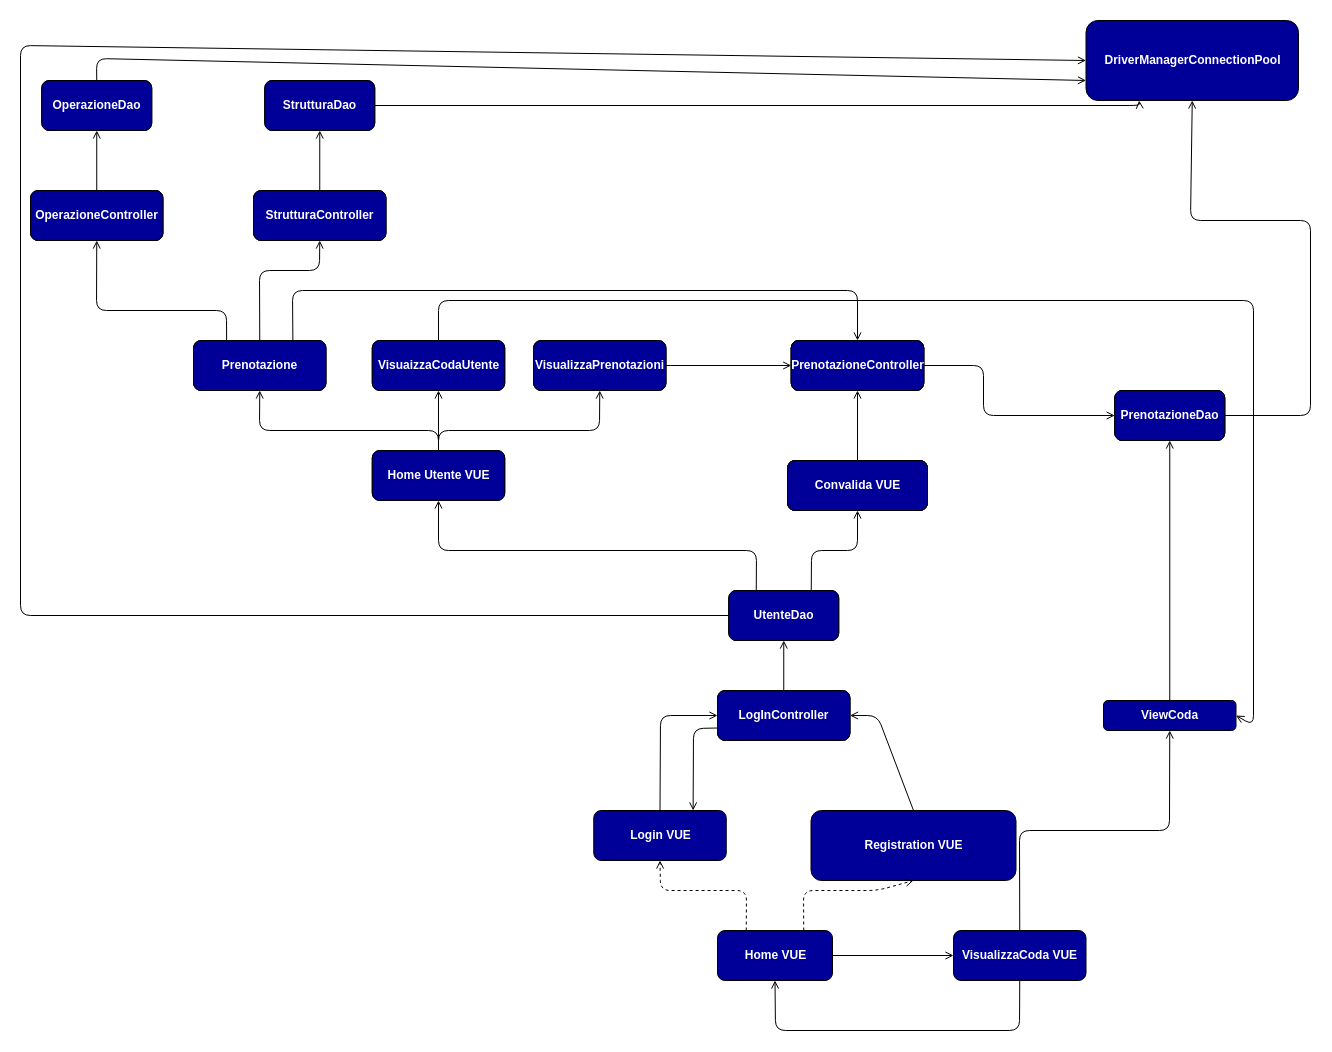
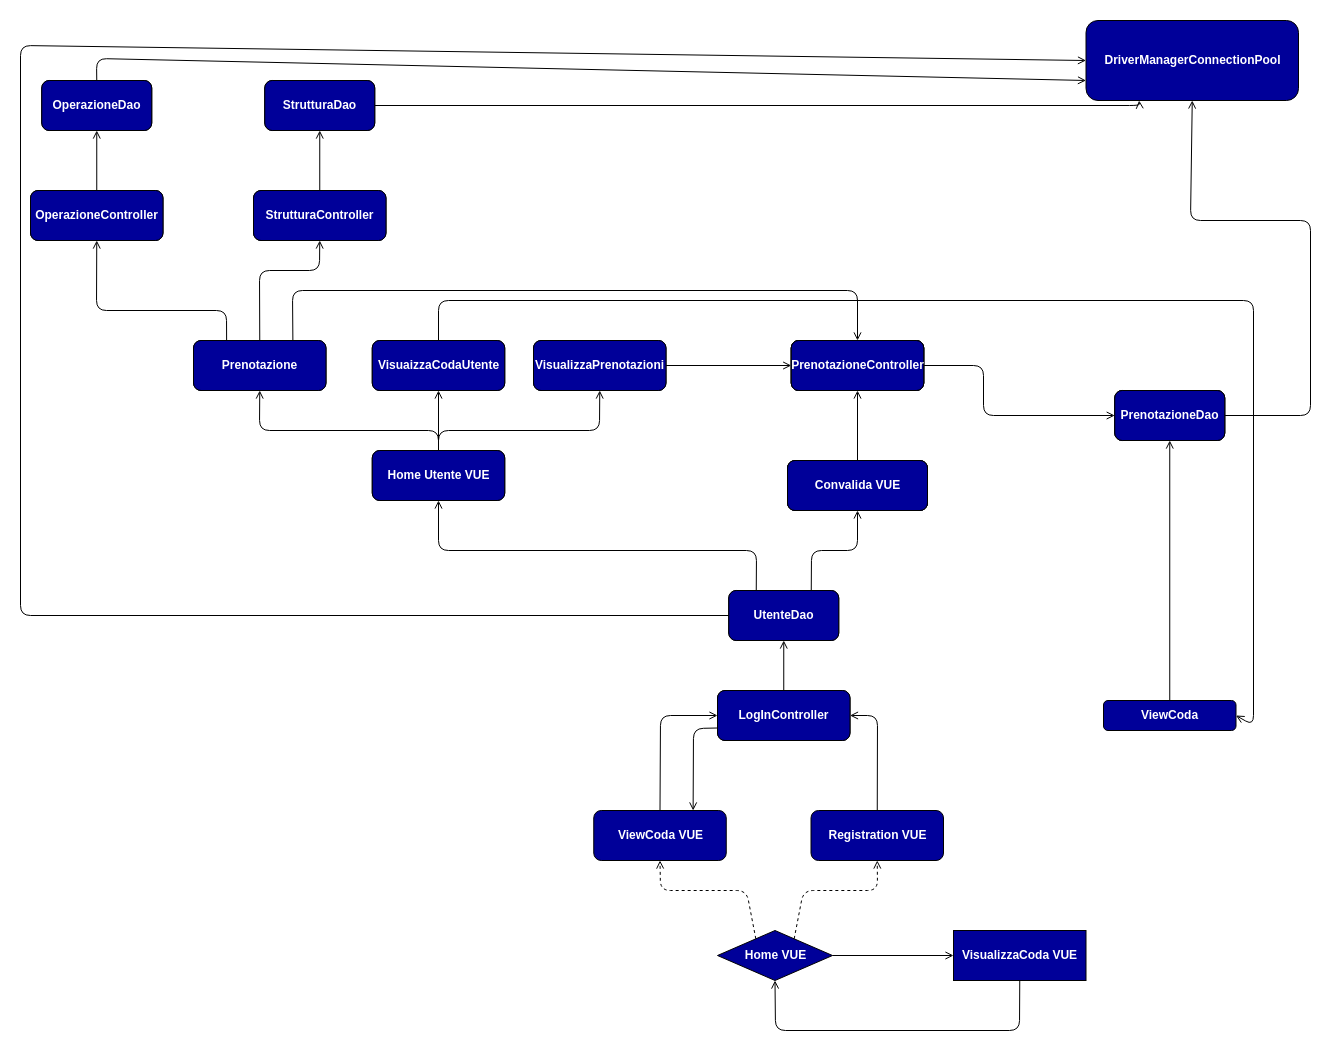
(1093, 831) -> none
(661, 836) -> (661, 836)
(914, 846) -> (877, 836)
(775, 956) -> (775, 956)
(1020, 956) -> (1020, 956)
